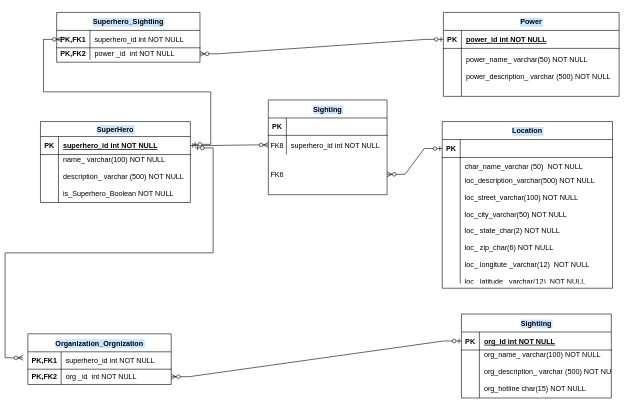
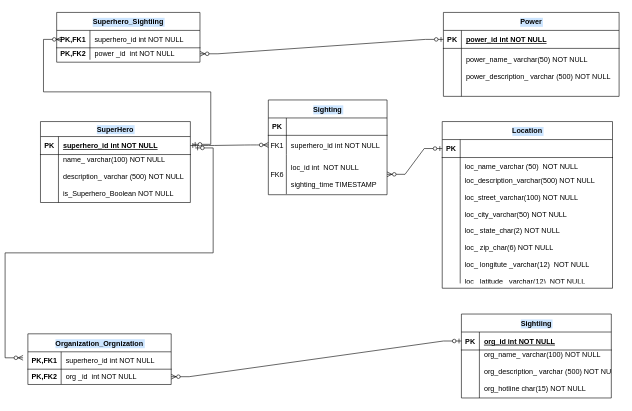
(277, 145) -> (277, 145)
(527, 167) -> (524, 167)
none -> (337, 174)
